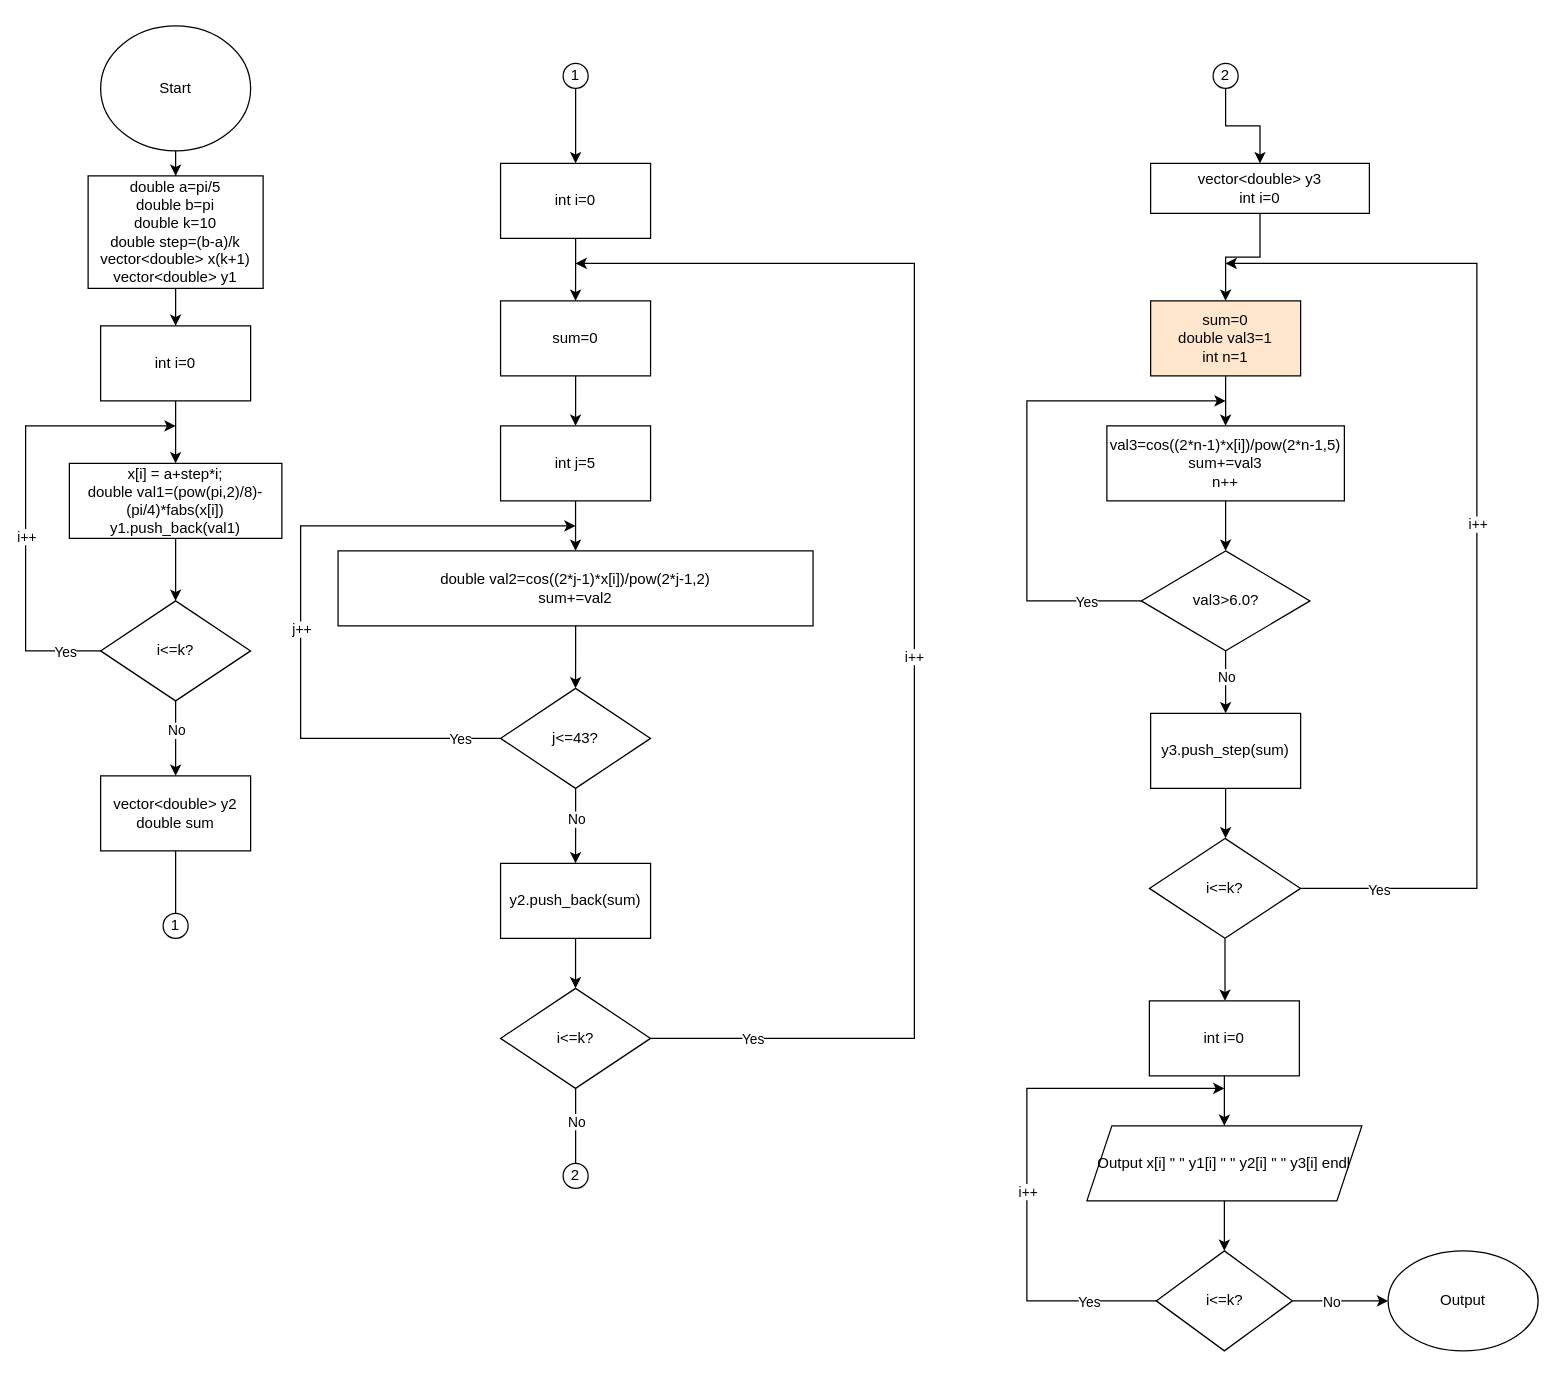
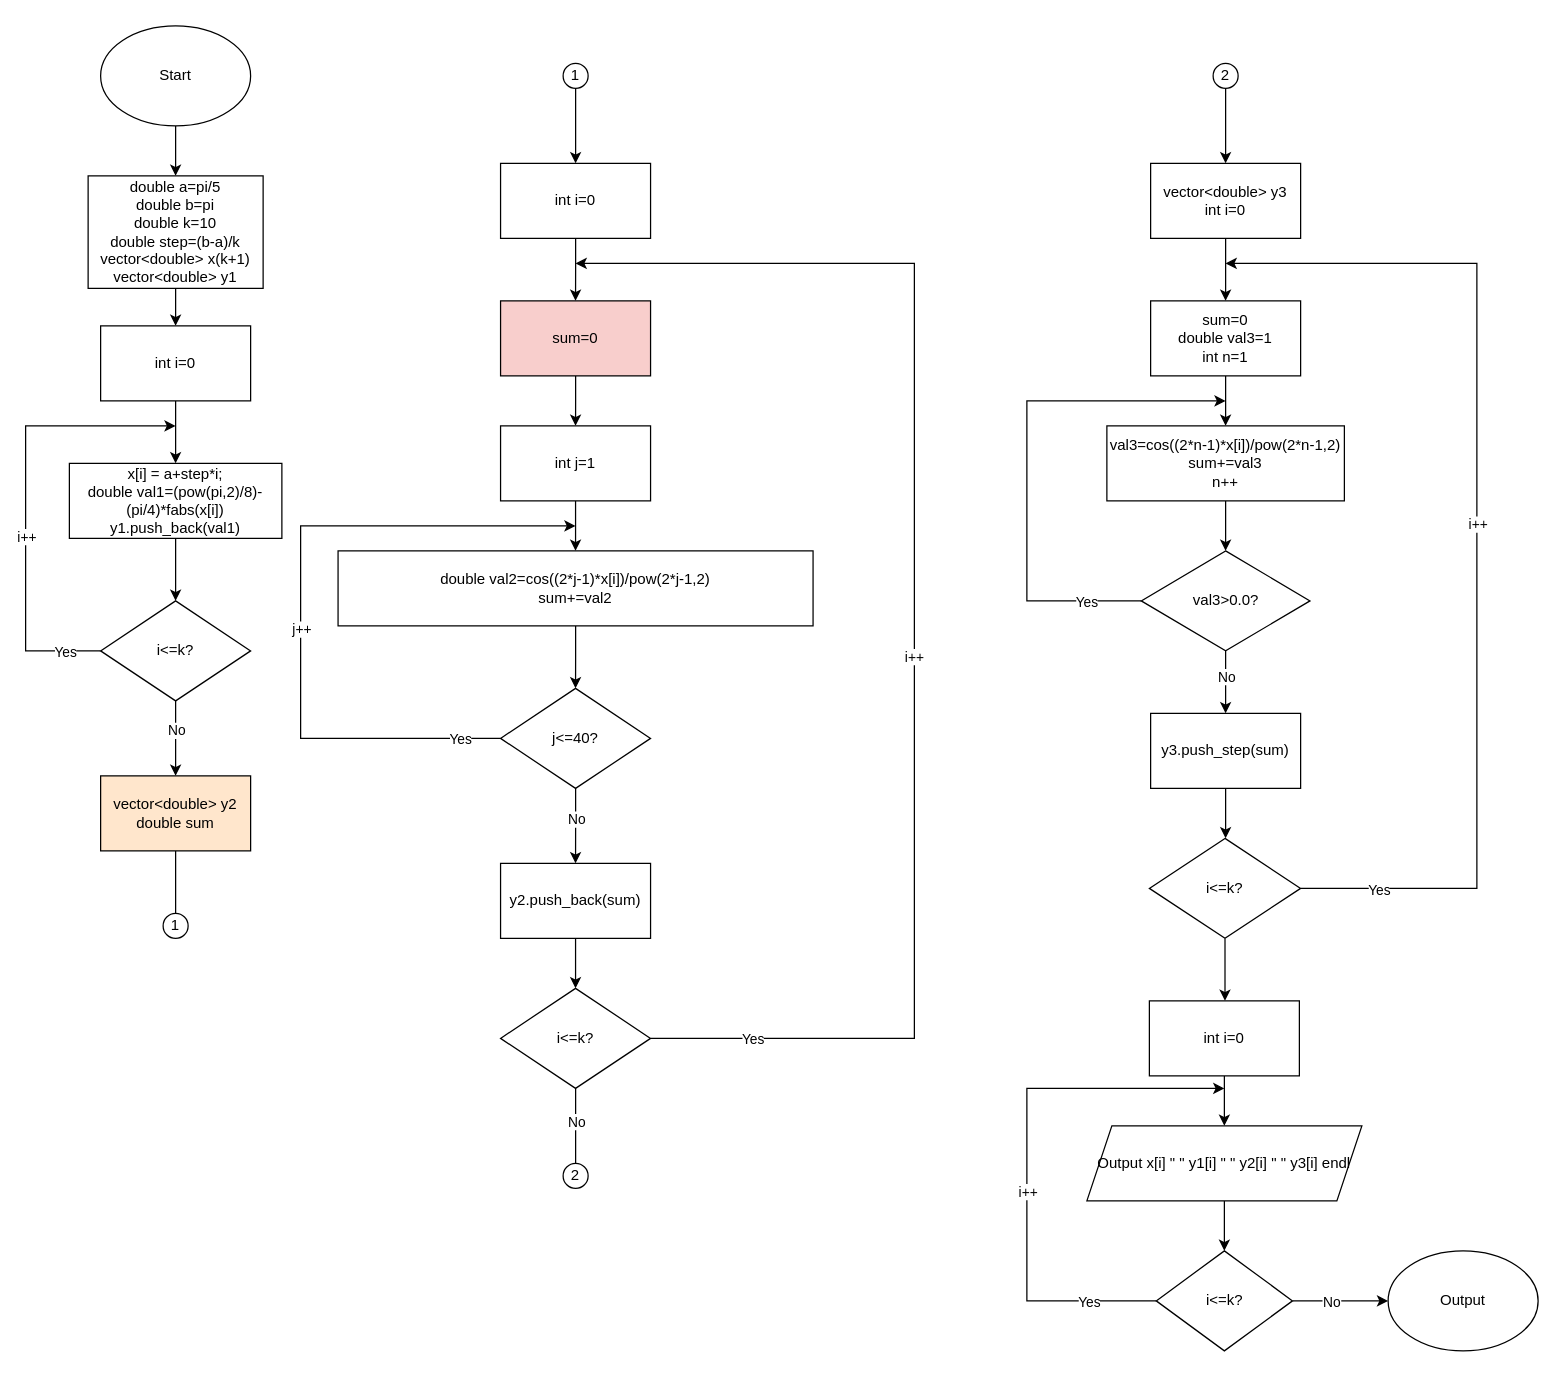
(176, 88) -> (176, 76)
(1260, 188) -> (1226, 201)
(576, 338) -> (576, 338)
(1226, 338) -> (1226, 338)
(576, 463) -> (576, 463)
(1226, 463) -> (1226, 463)
(1226, 601) -> (1226, 601)
(576, 738) -> (576, 738)
(176, 813) -> (176, 813)
